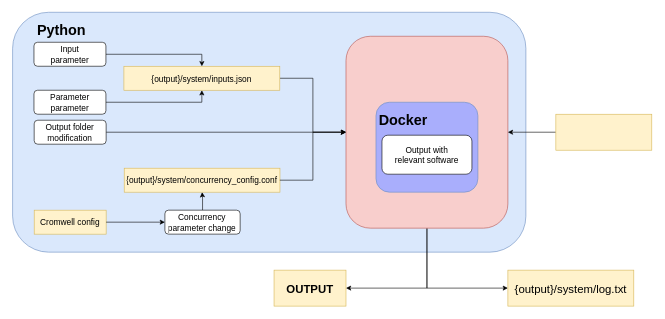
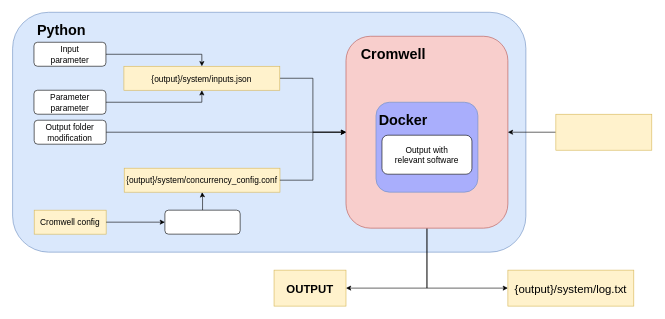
none -> (394, 54)
(202, 222) -> none
